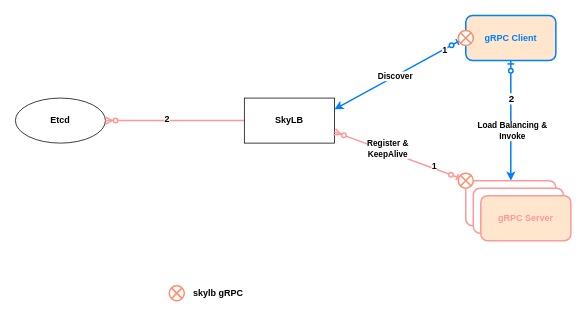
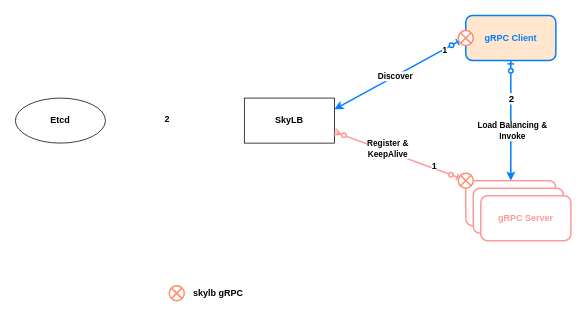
(175, 120) -> none
(525, 218) -> (525, 218)
